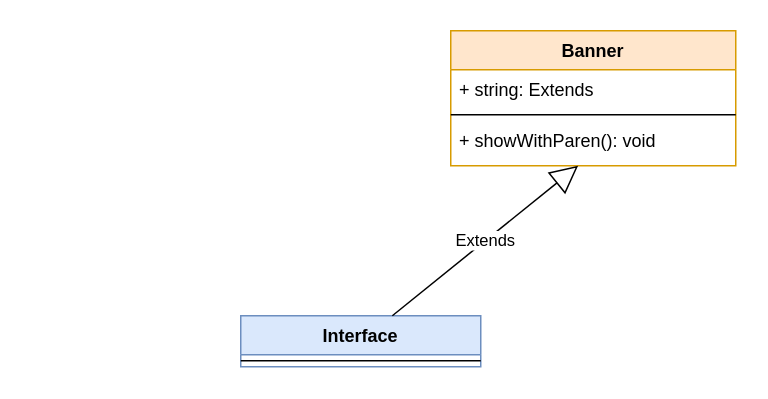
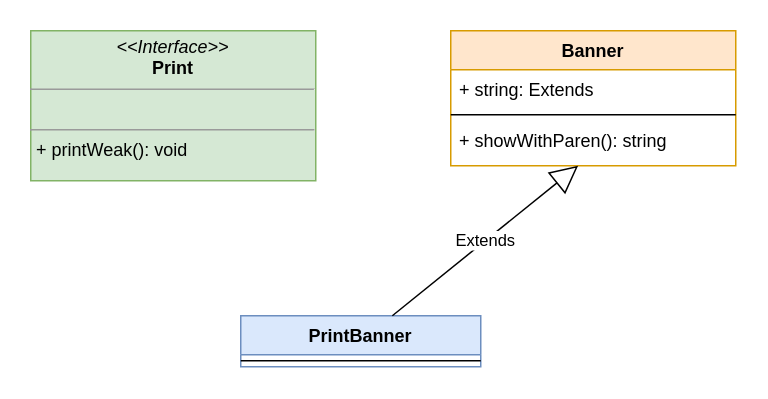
none -> (173, 106)
(563, 141) -> (573, 141)
(360, 336) -> (360, 336)
